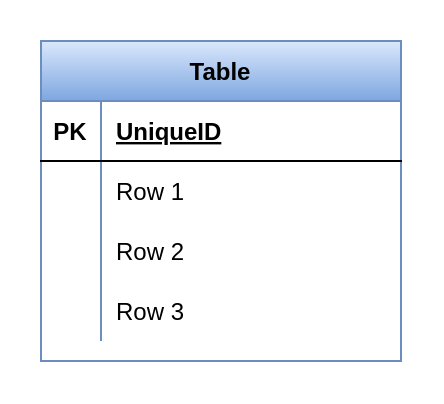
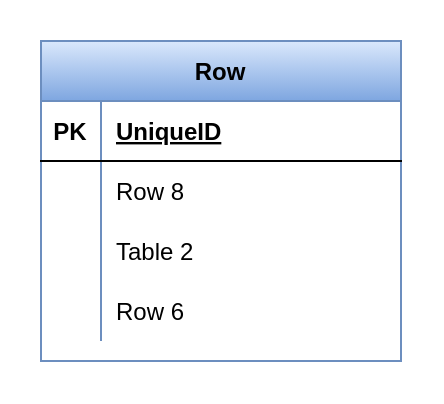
(220, 72) -> (220, 72)
(146, 192) -> (146, 192)
(146, 252) -> (157, 252)
(146, 312) -> (146, 312)
